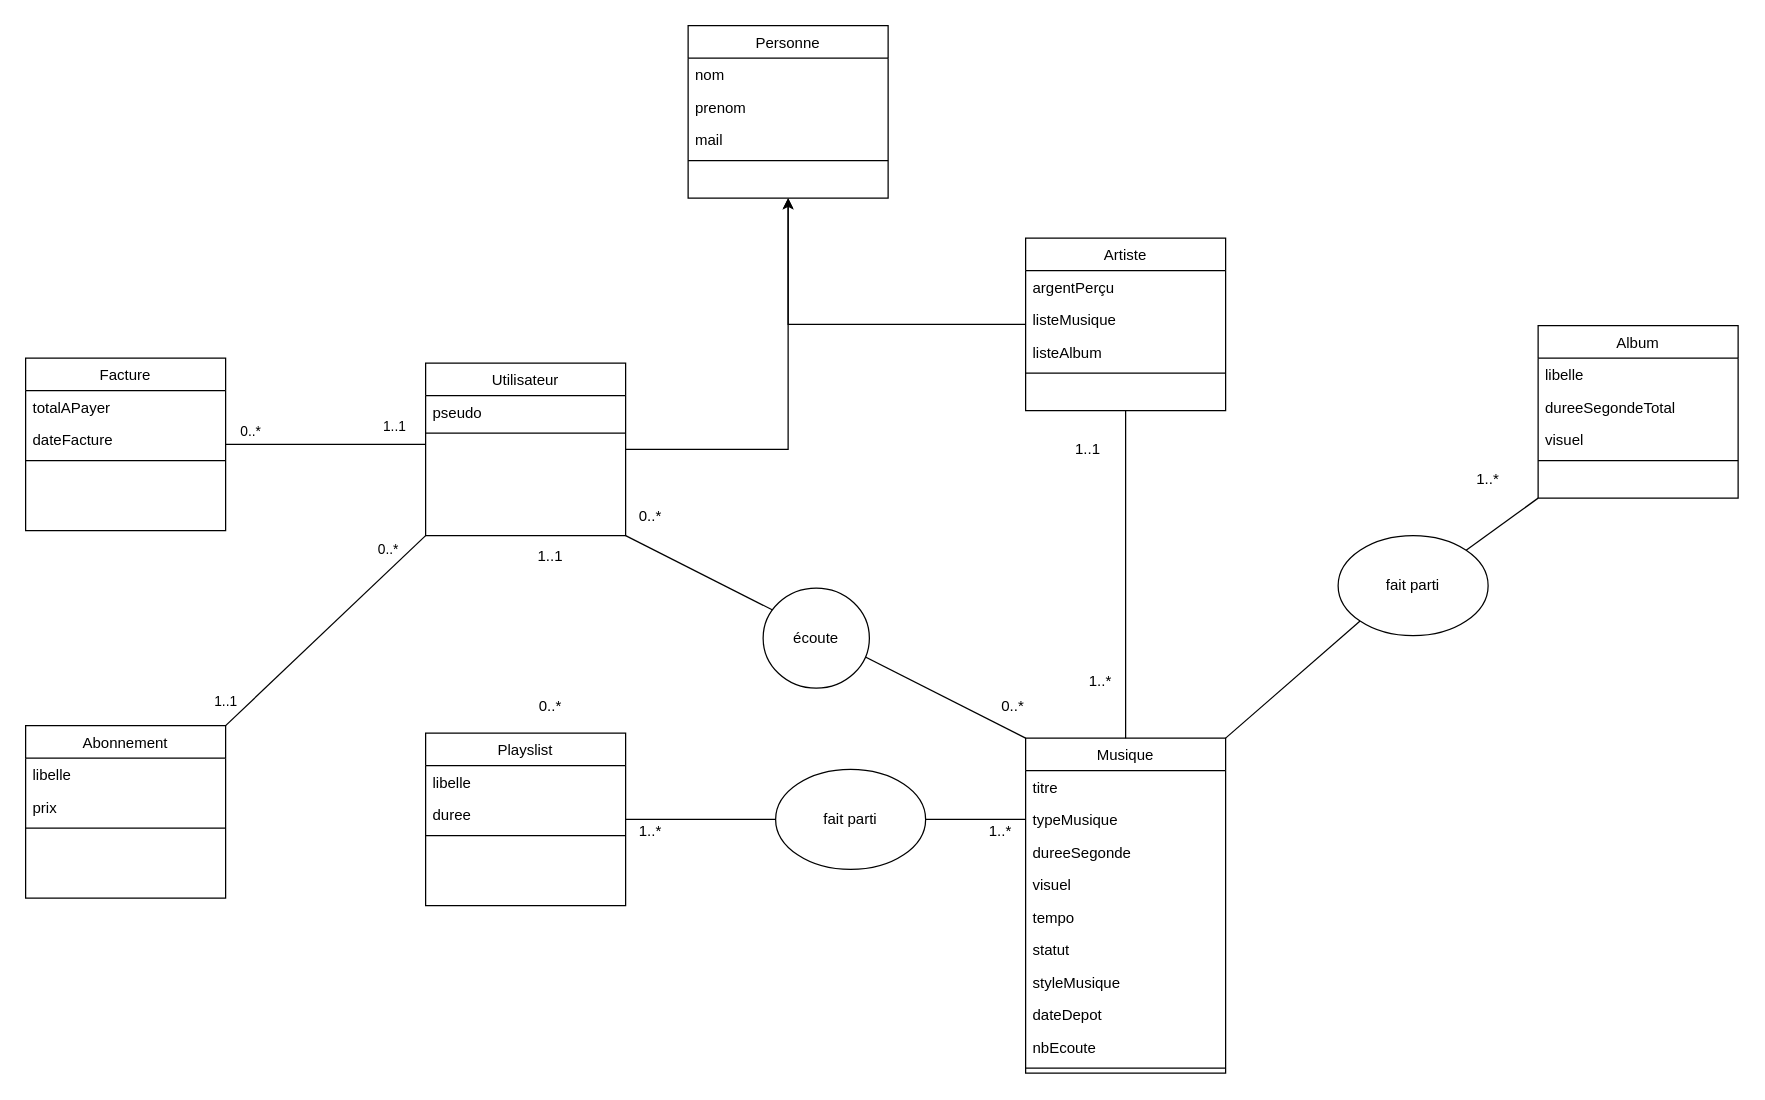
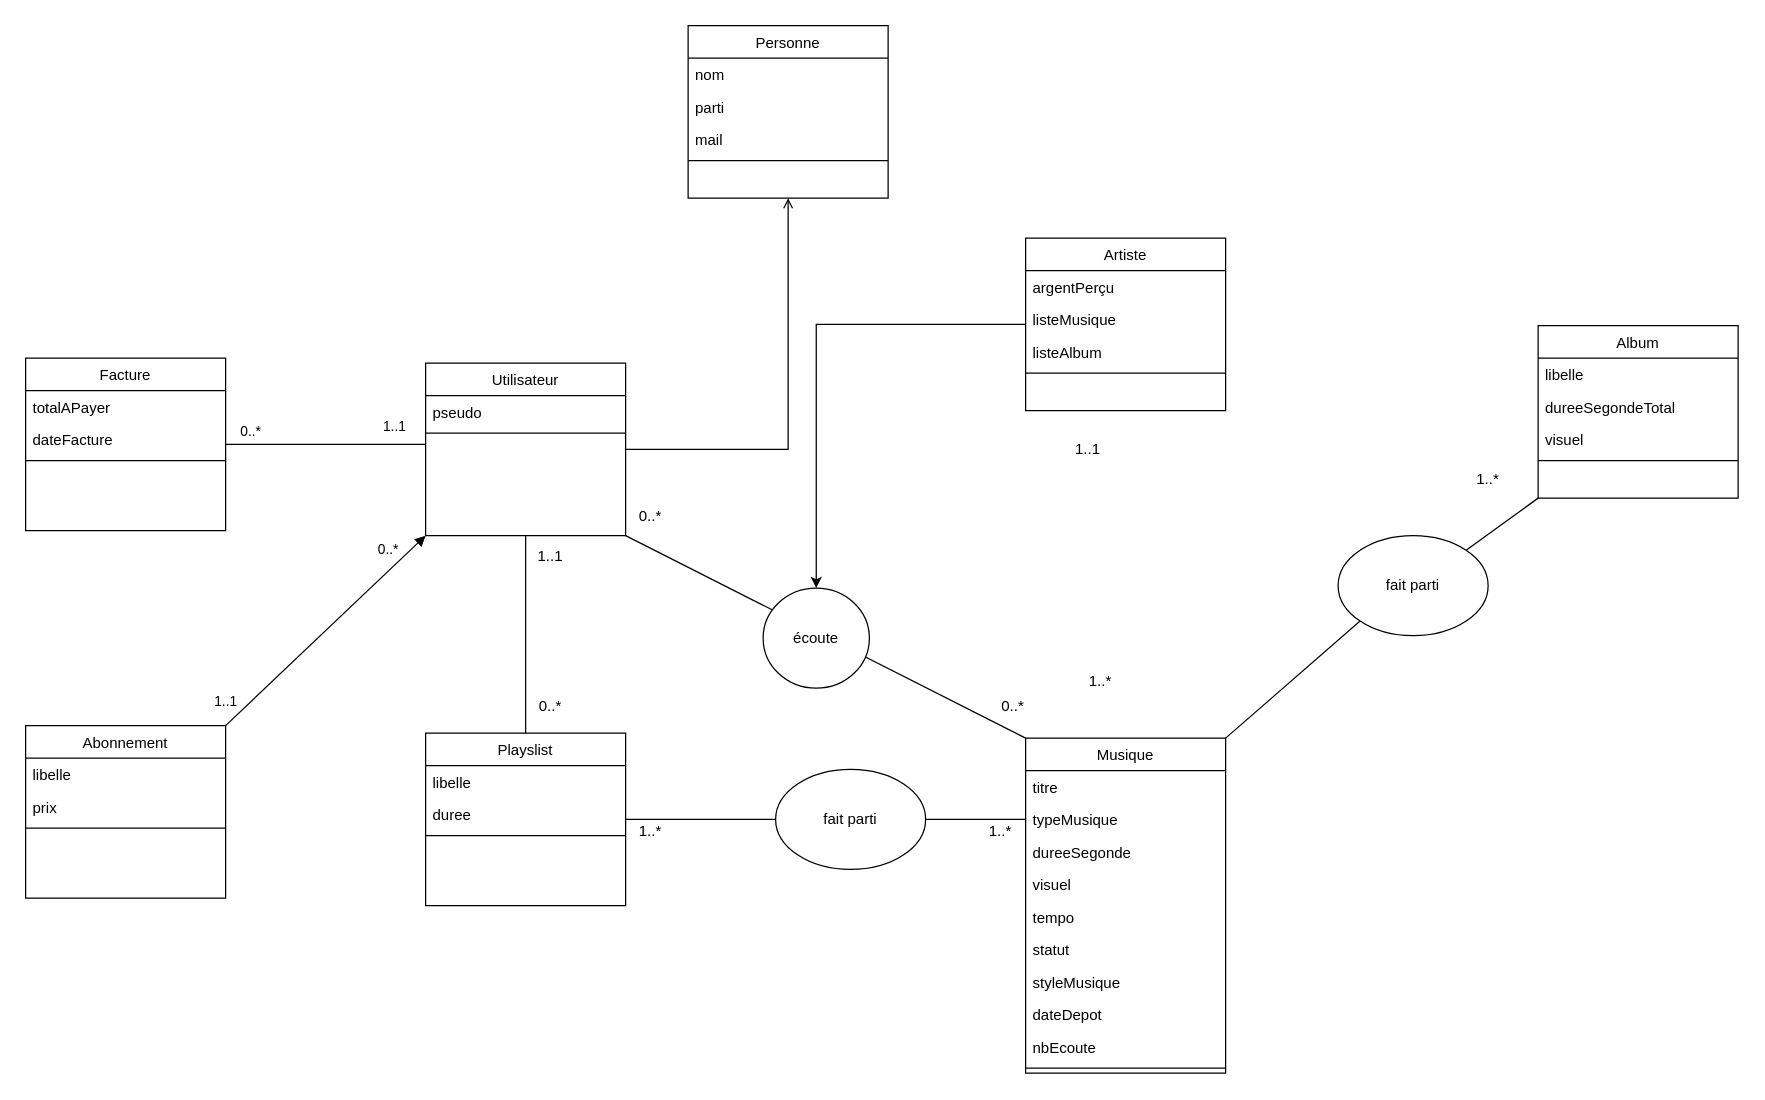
(720, 108) -> (714, 108)
(804, 324) -> (816, 451)
(420, 541) -> (417, 544)
(1126, 576) -> none
none -> (526, 636)
